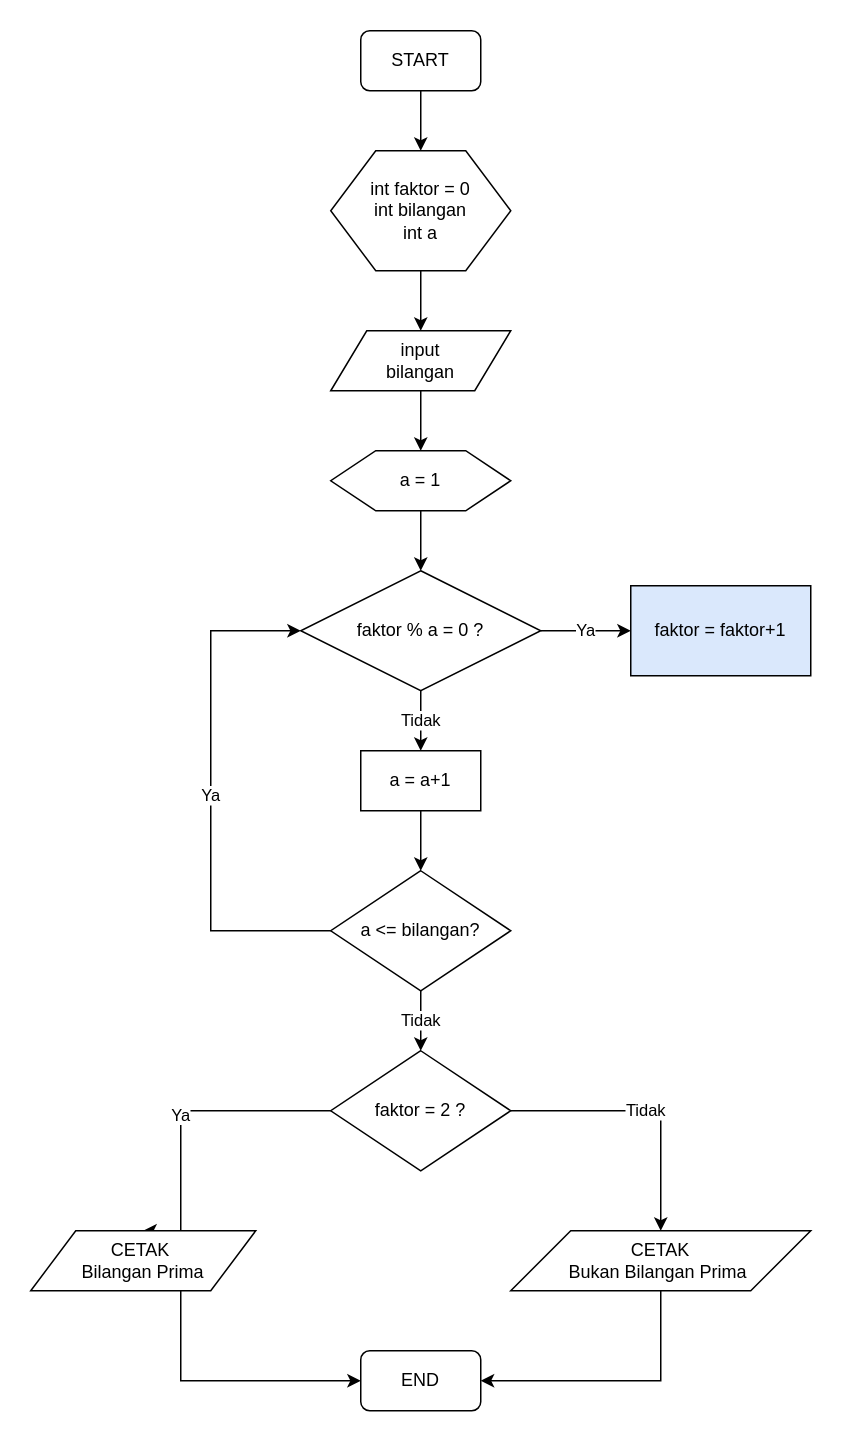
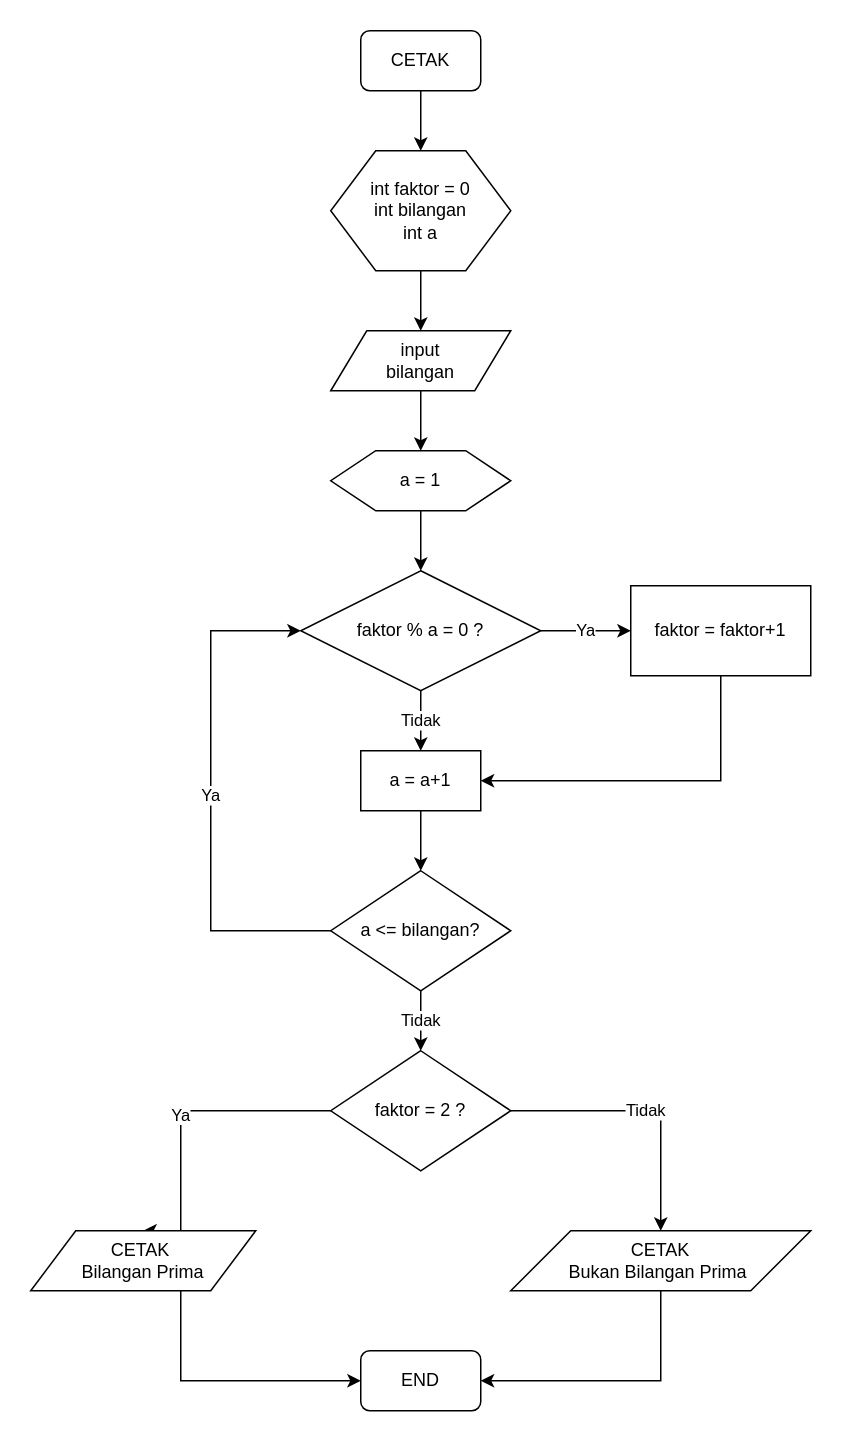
(421, 61) -> (421, 61)
(721, 631) -> (721, 631)
none -> (659, 781)
